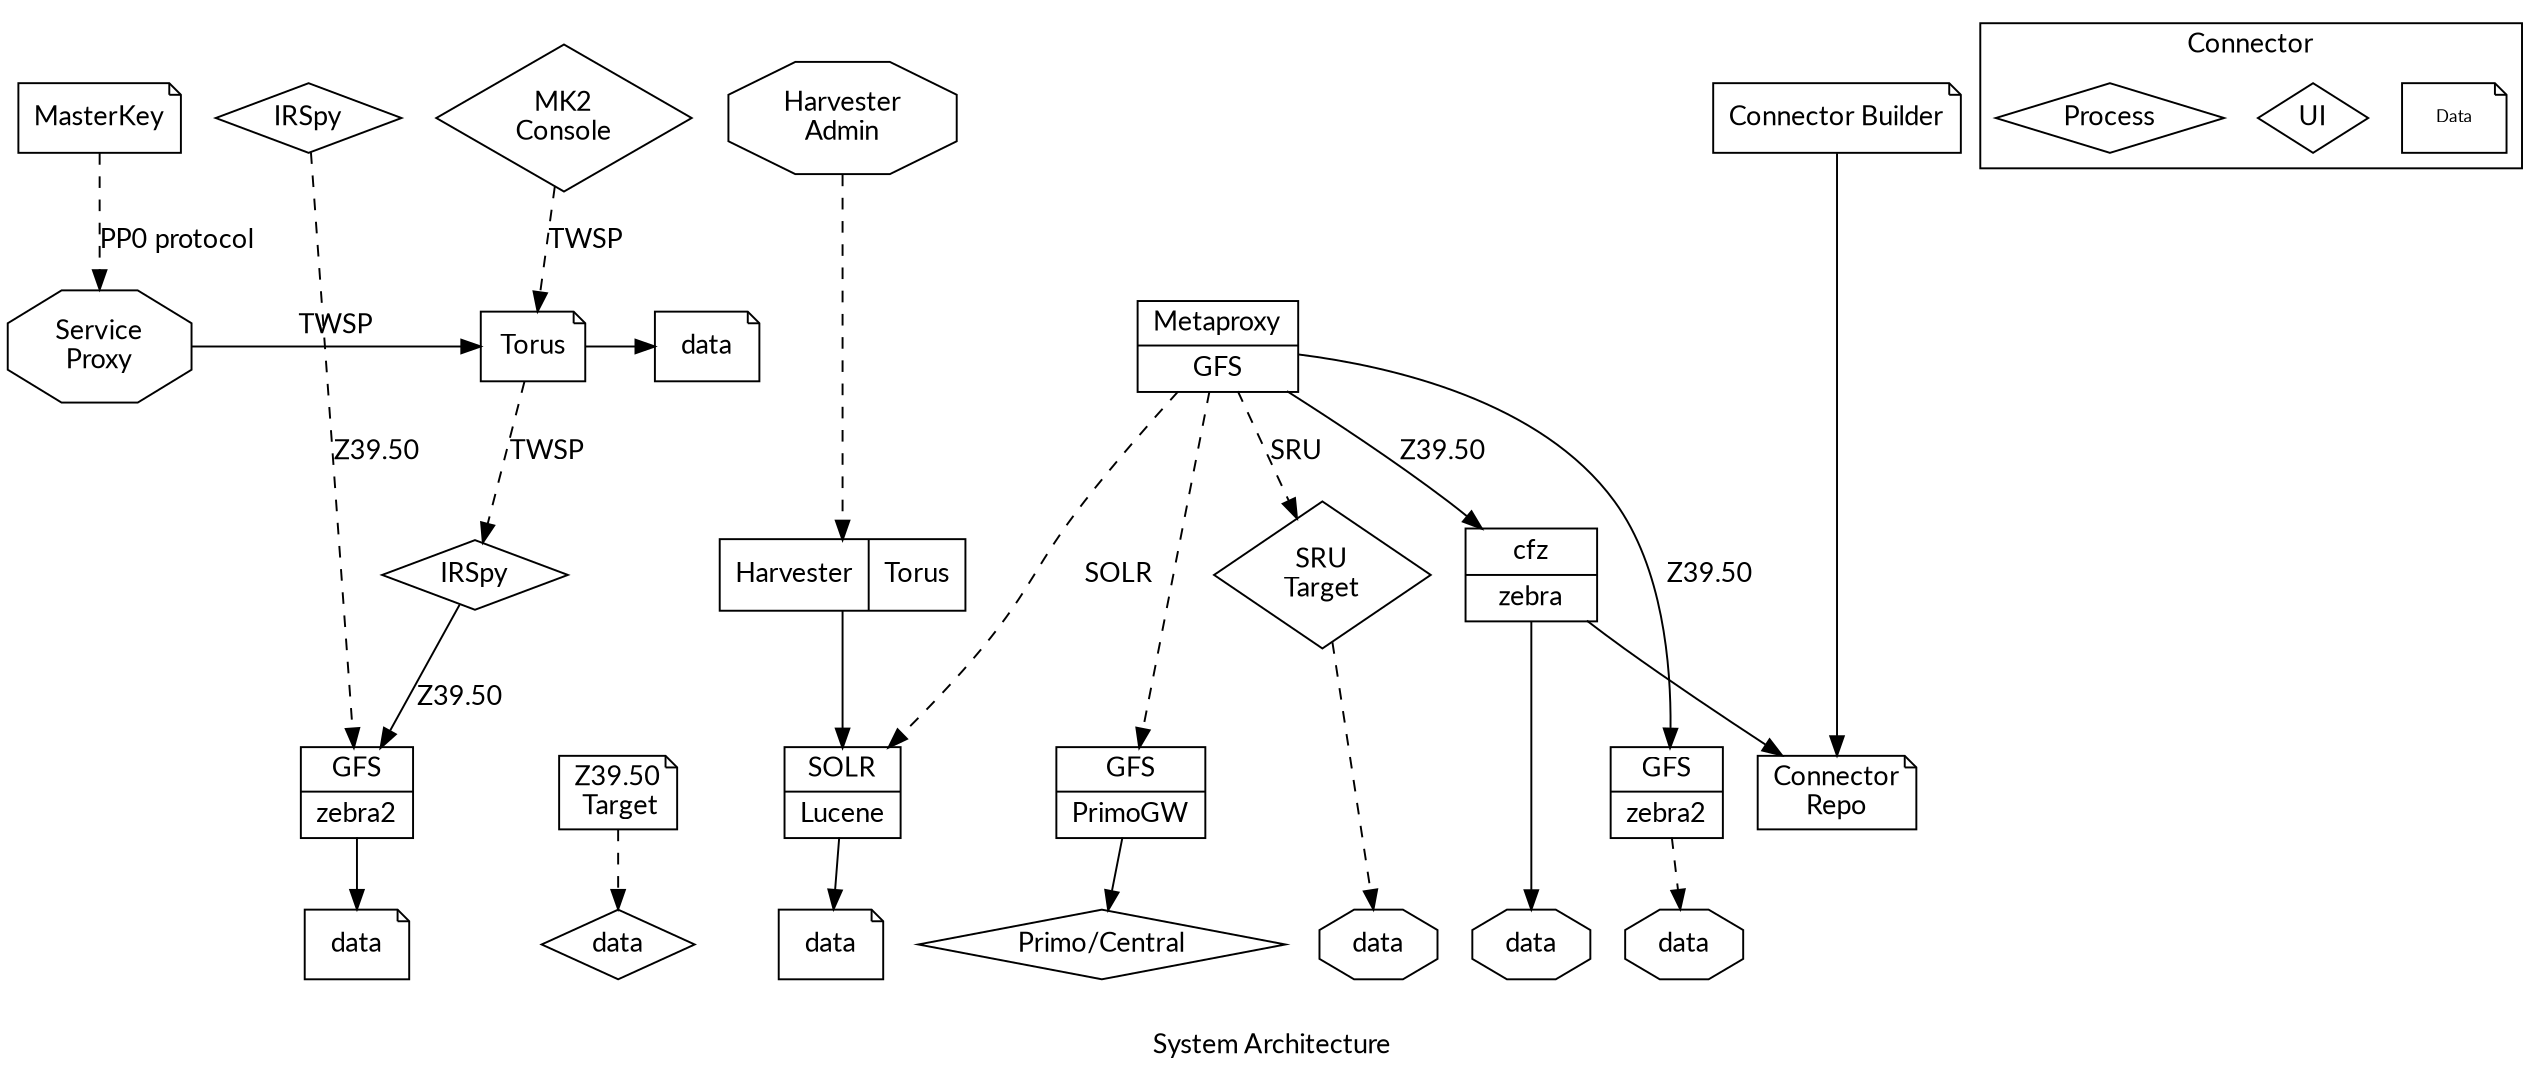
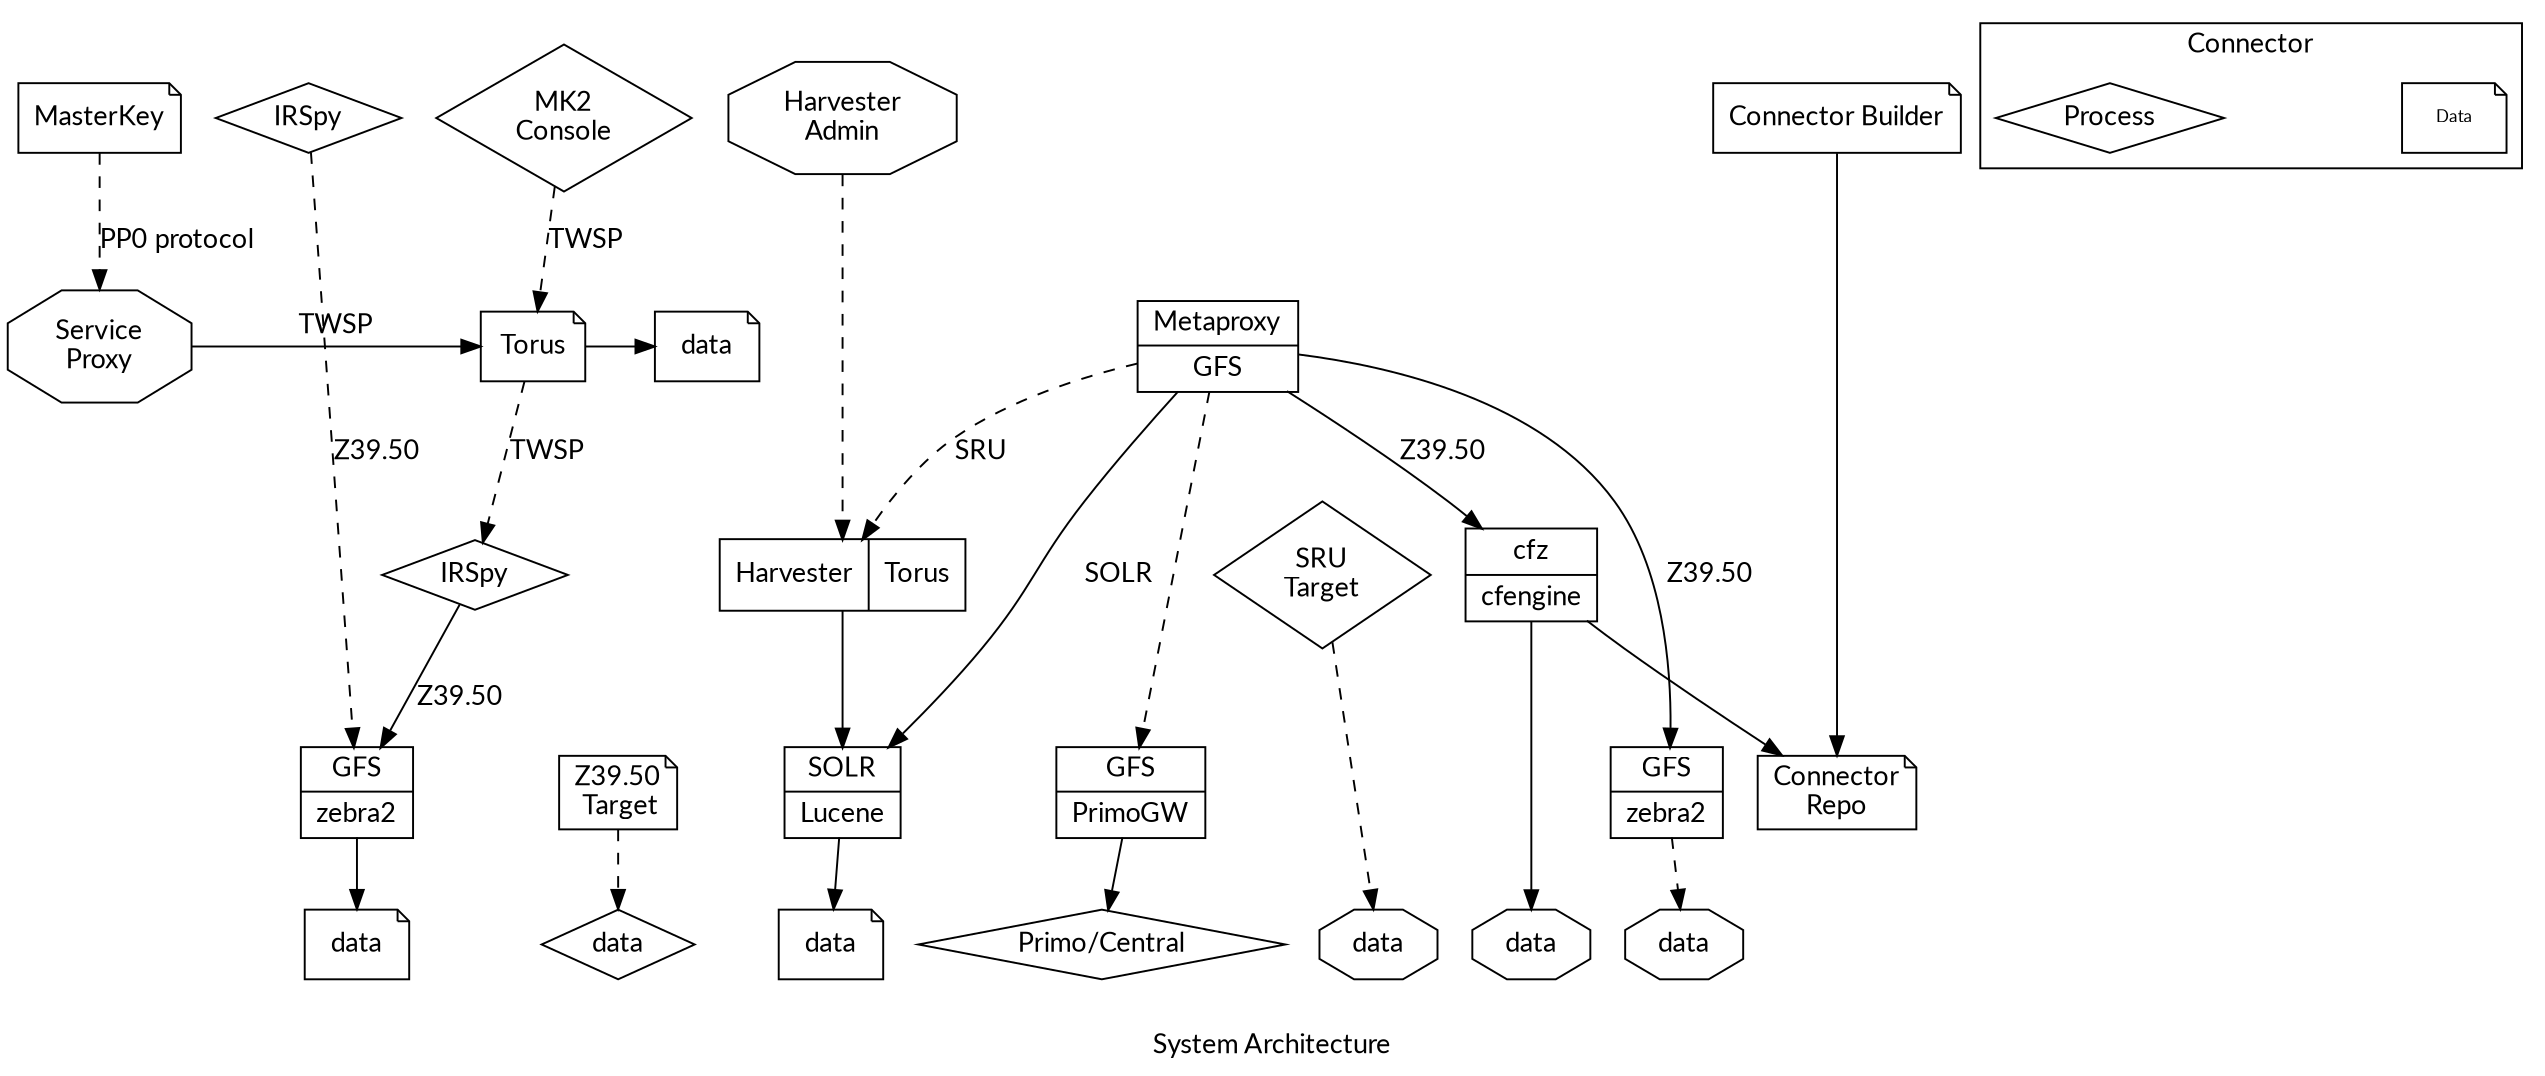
(2313, 118) -> none
(1263, 446) -> (988, 417)
(1041, 563) -> (1041, 563)
(1531, 597) -> (1531, 597)
